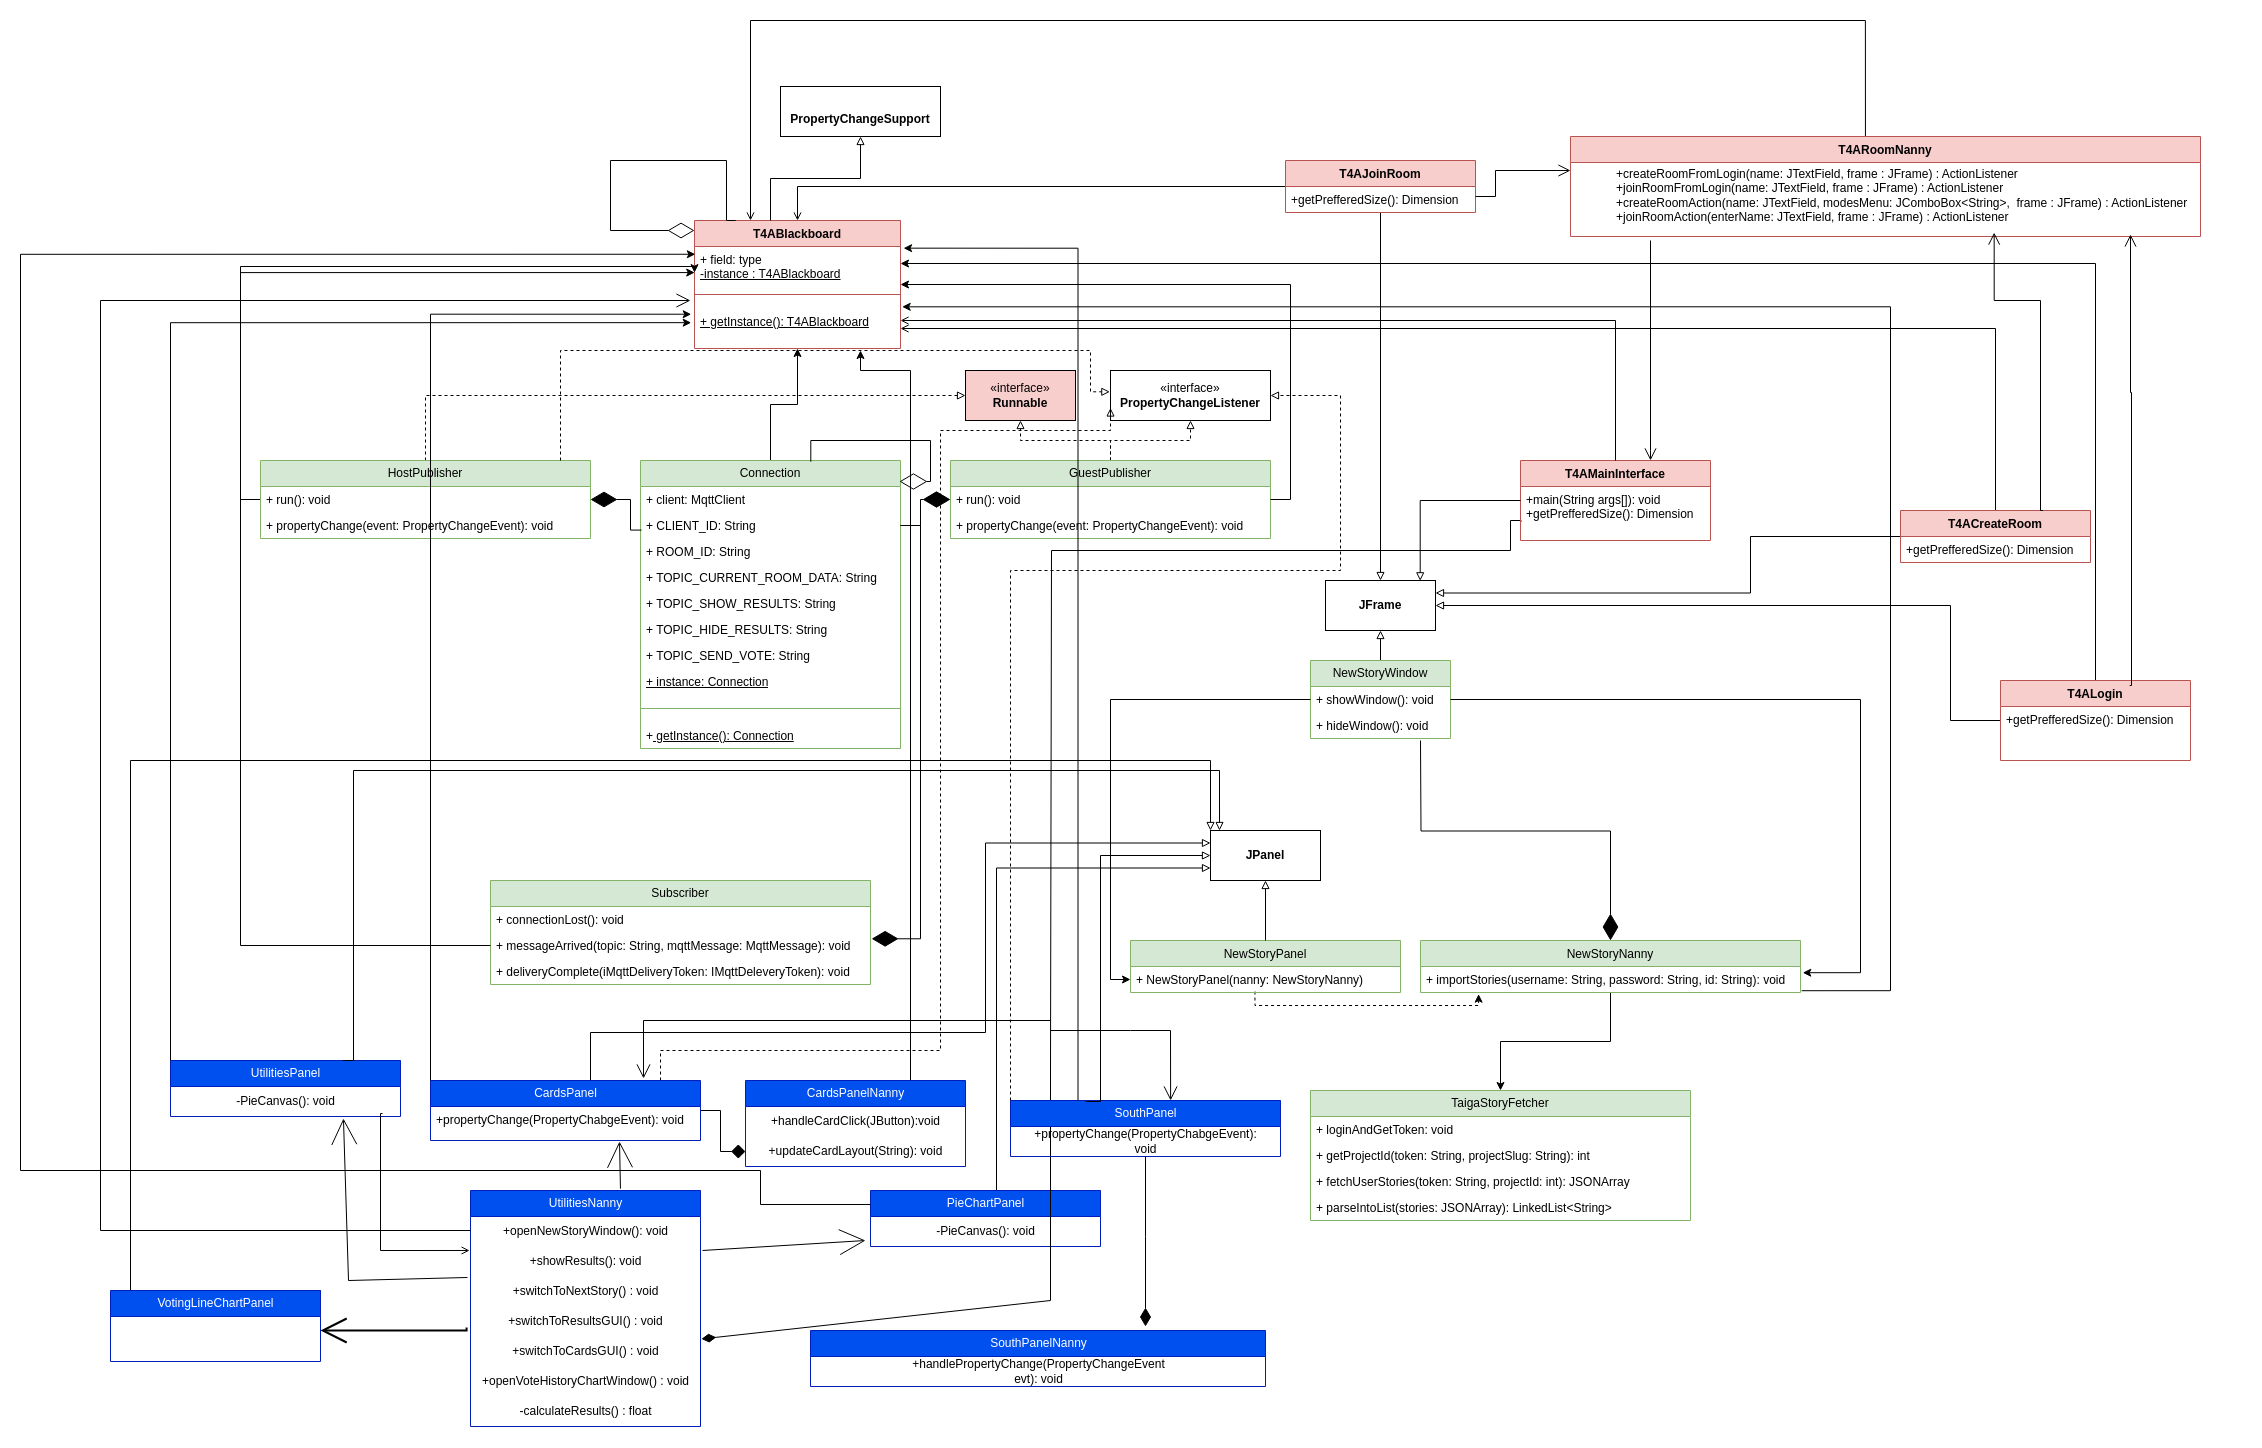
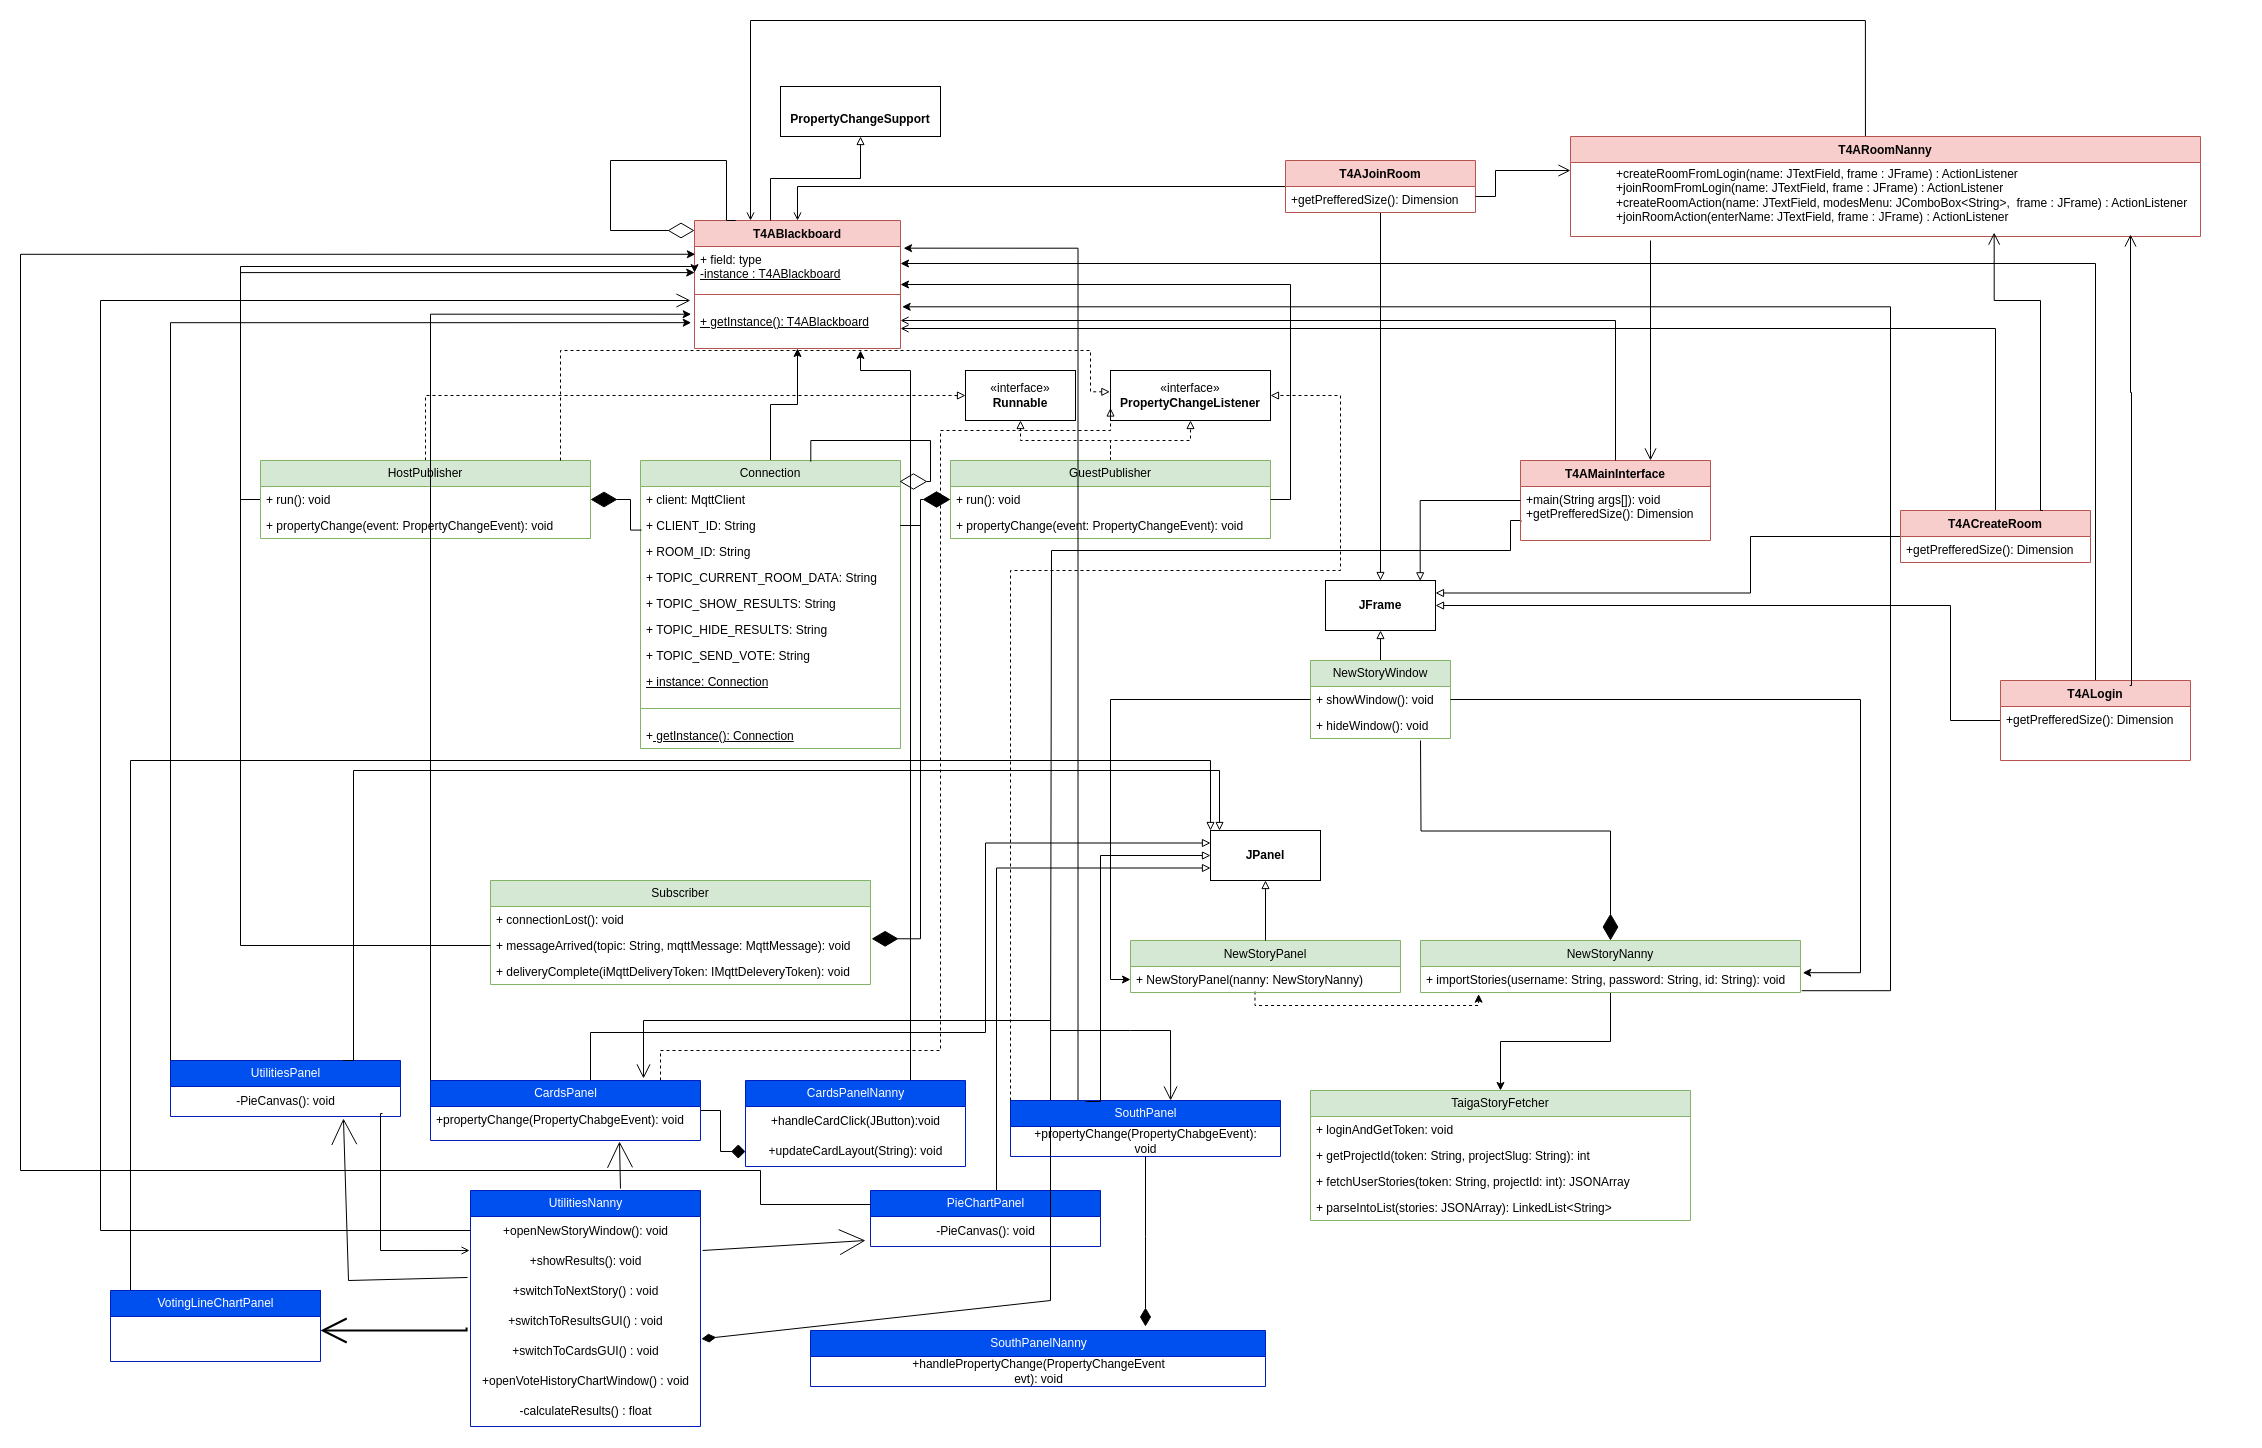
(1021, 396) -> (1021, 396)
